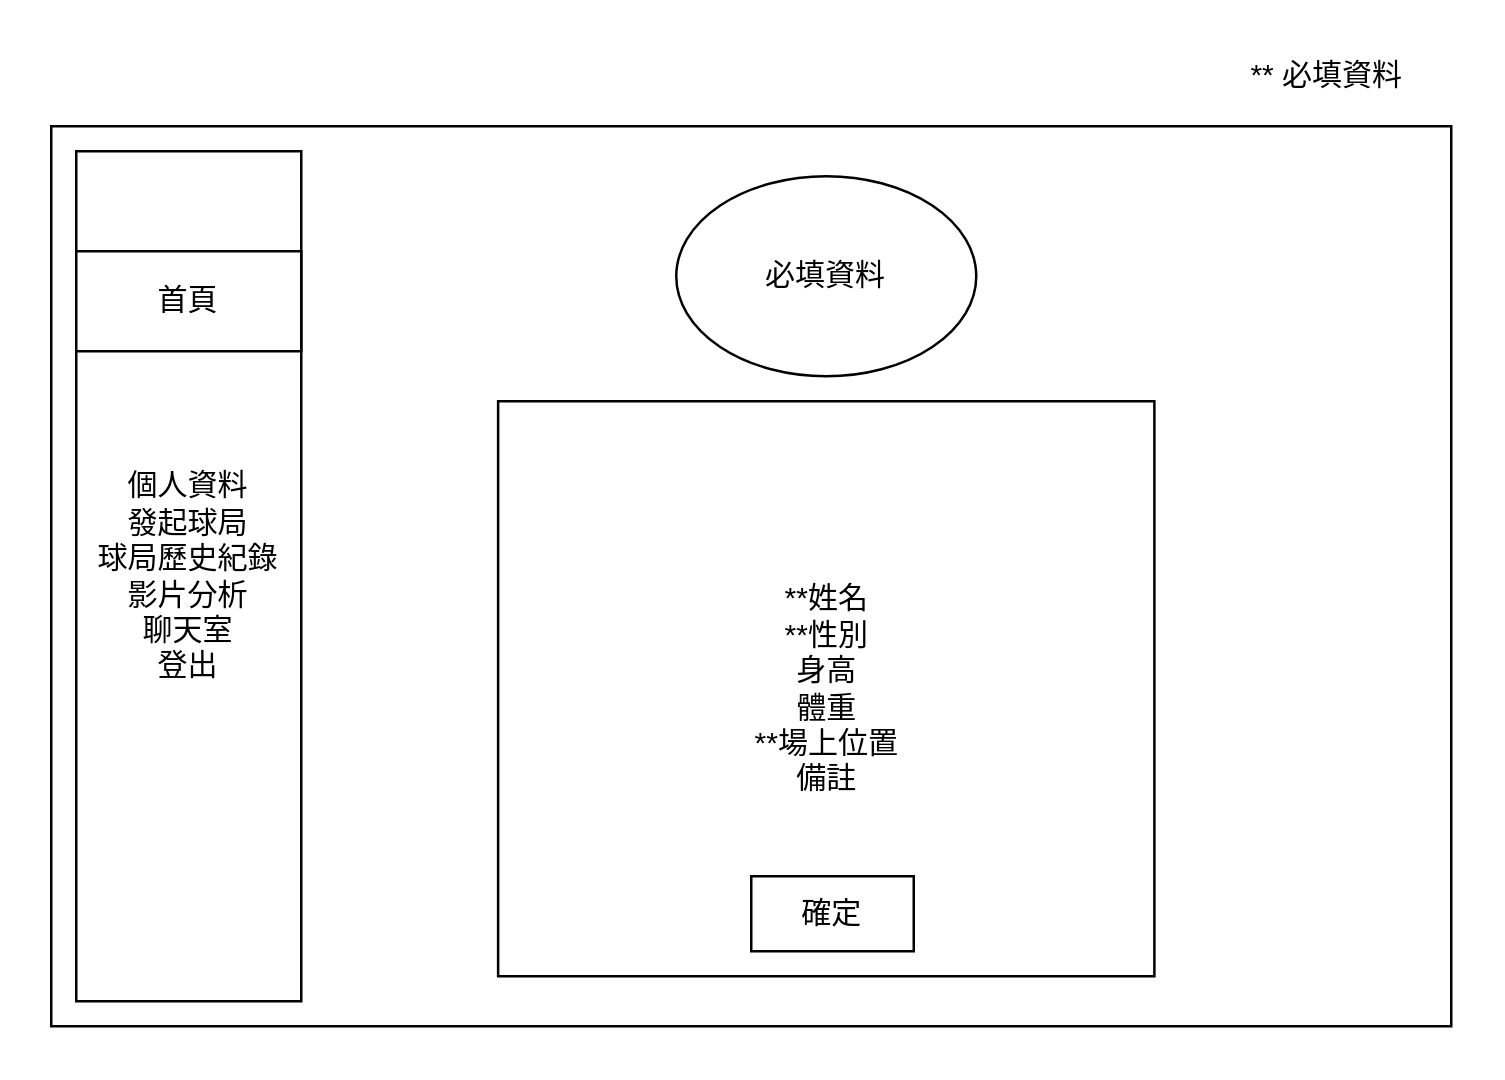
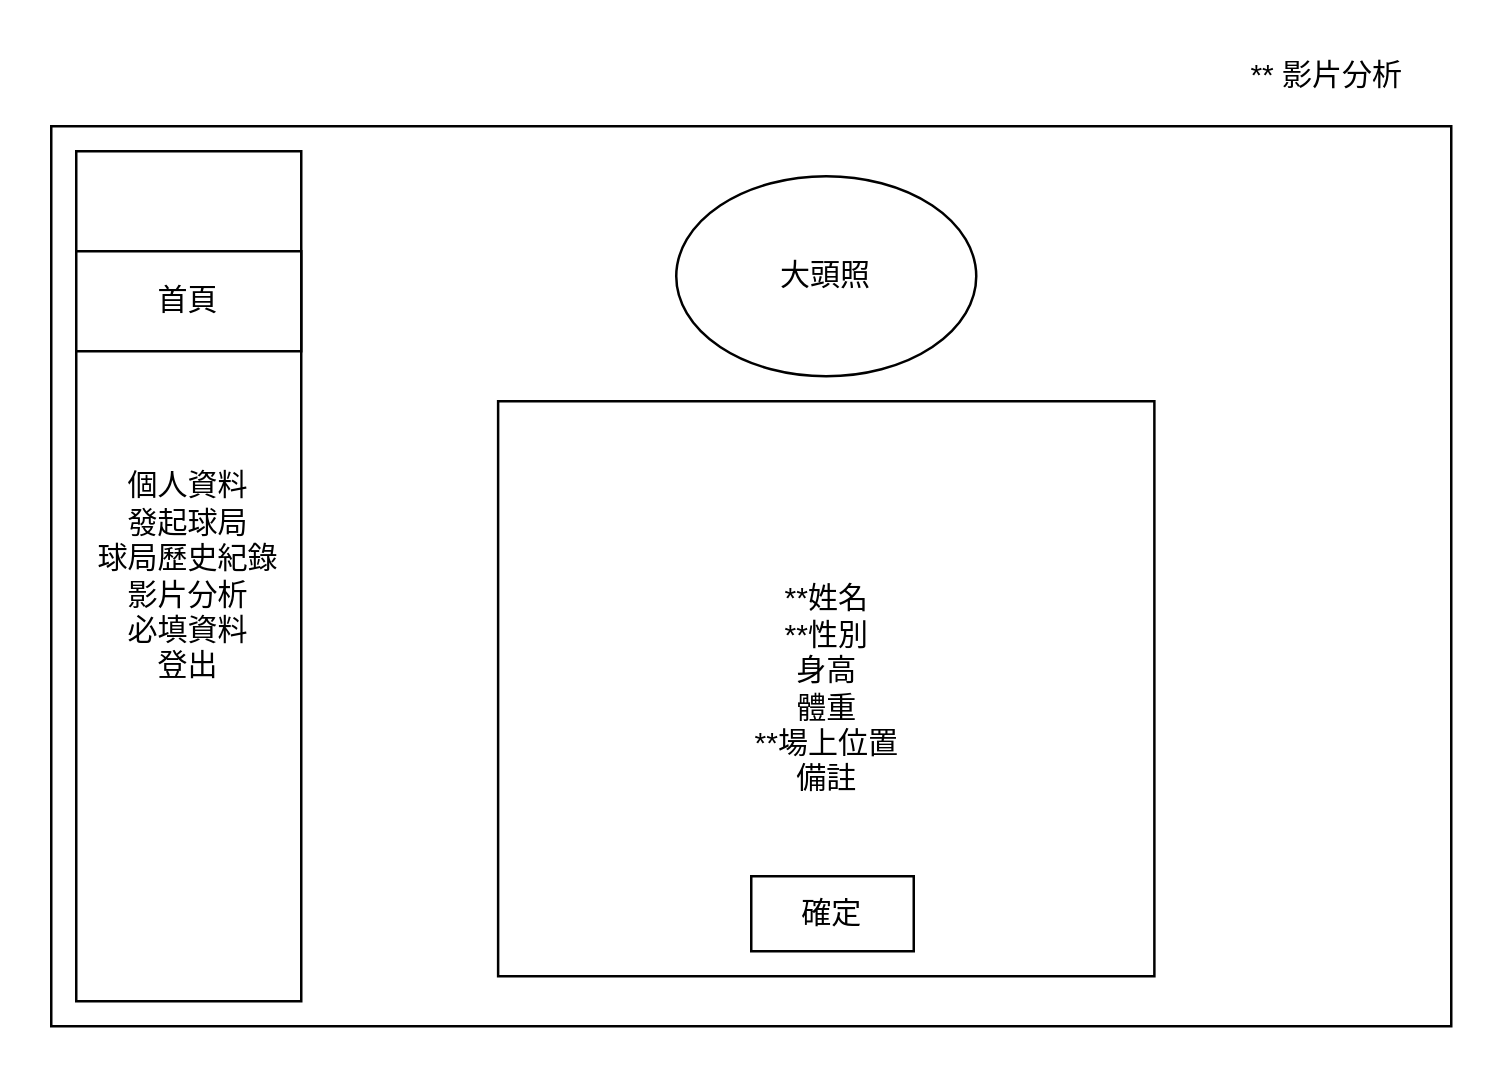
(1328, 76) -> (1328, 76)
(826, 276) -> (826, 276)
(189, 576) -> (189, 576)
